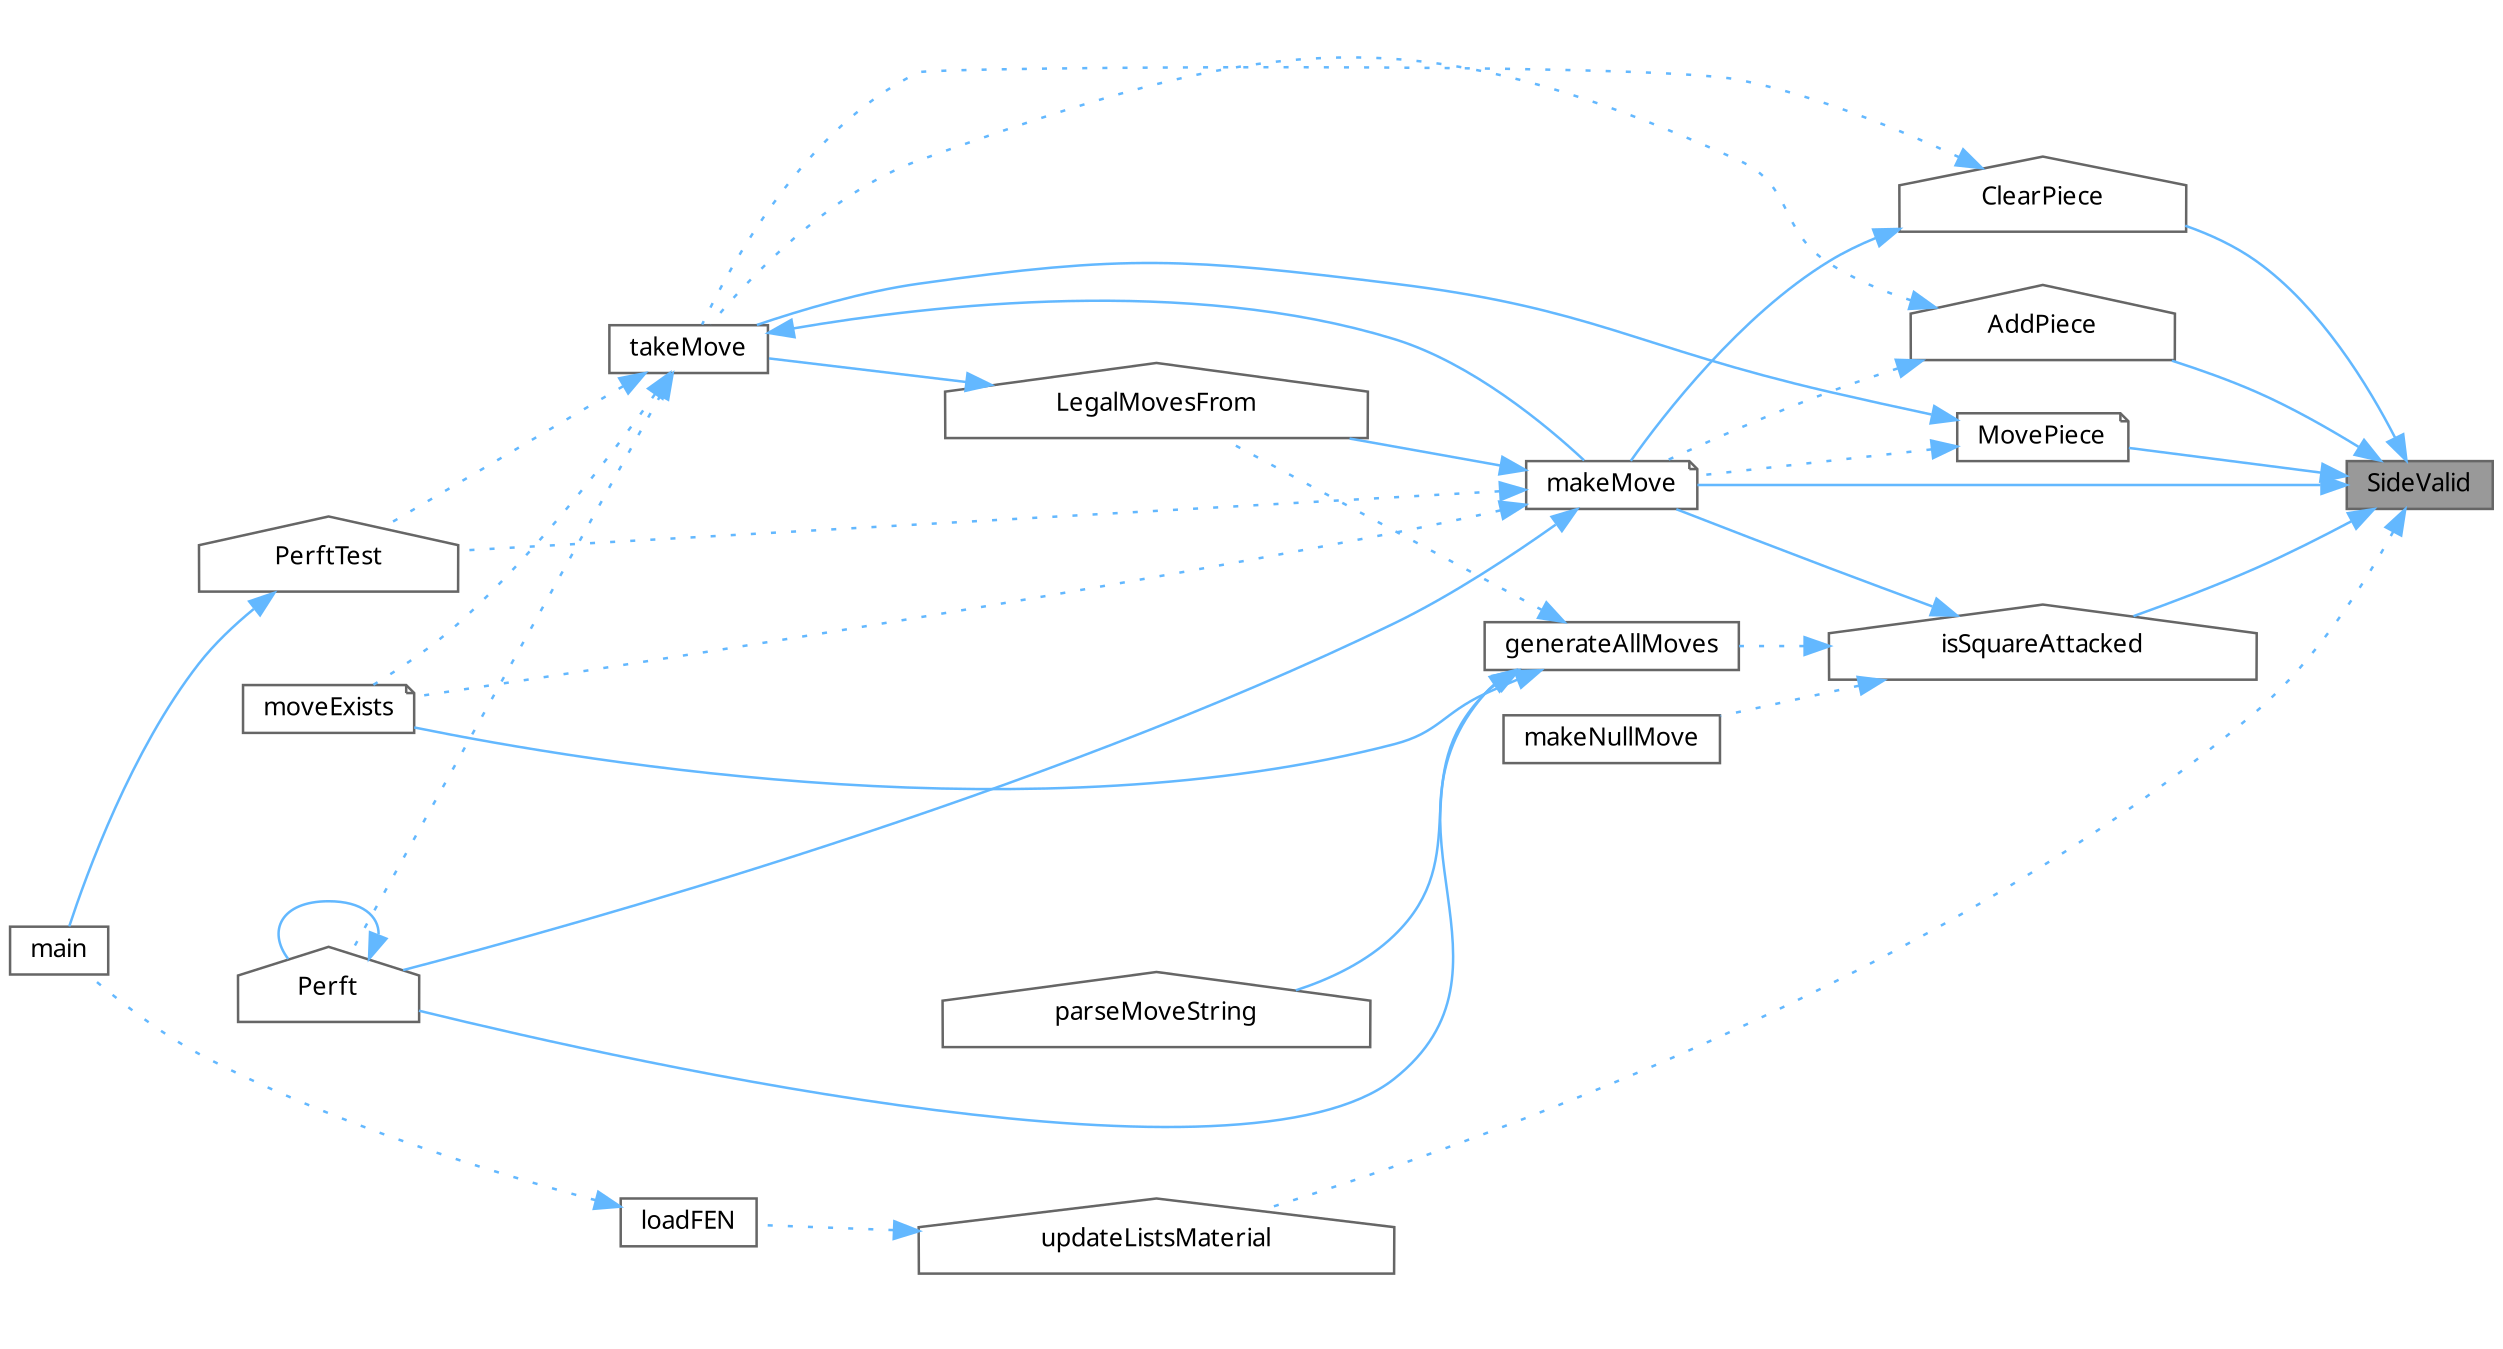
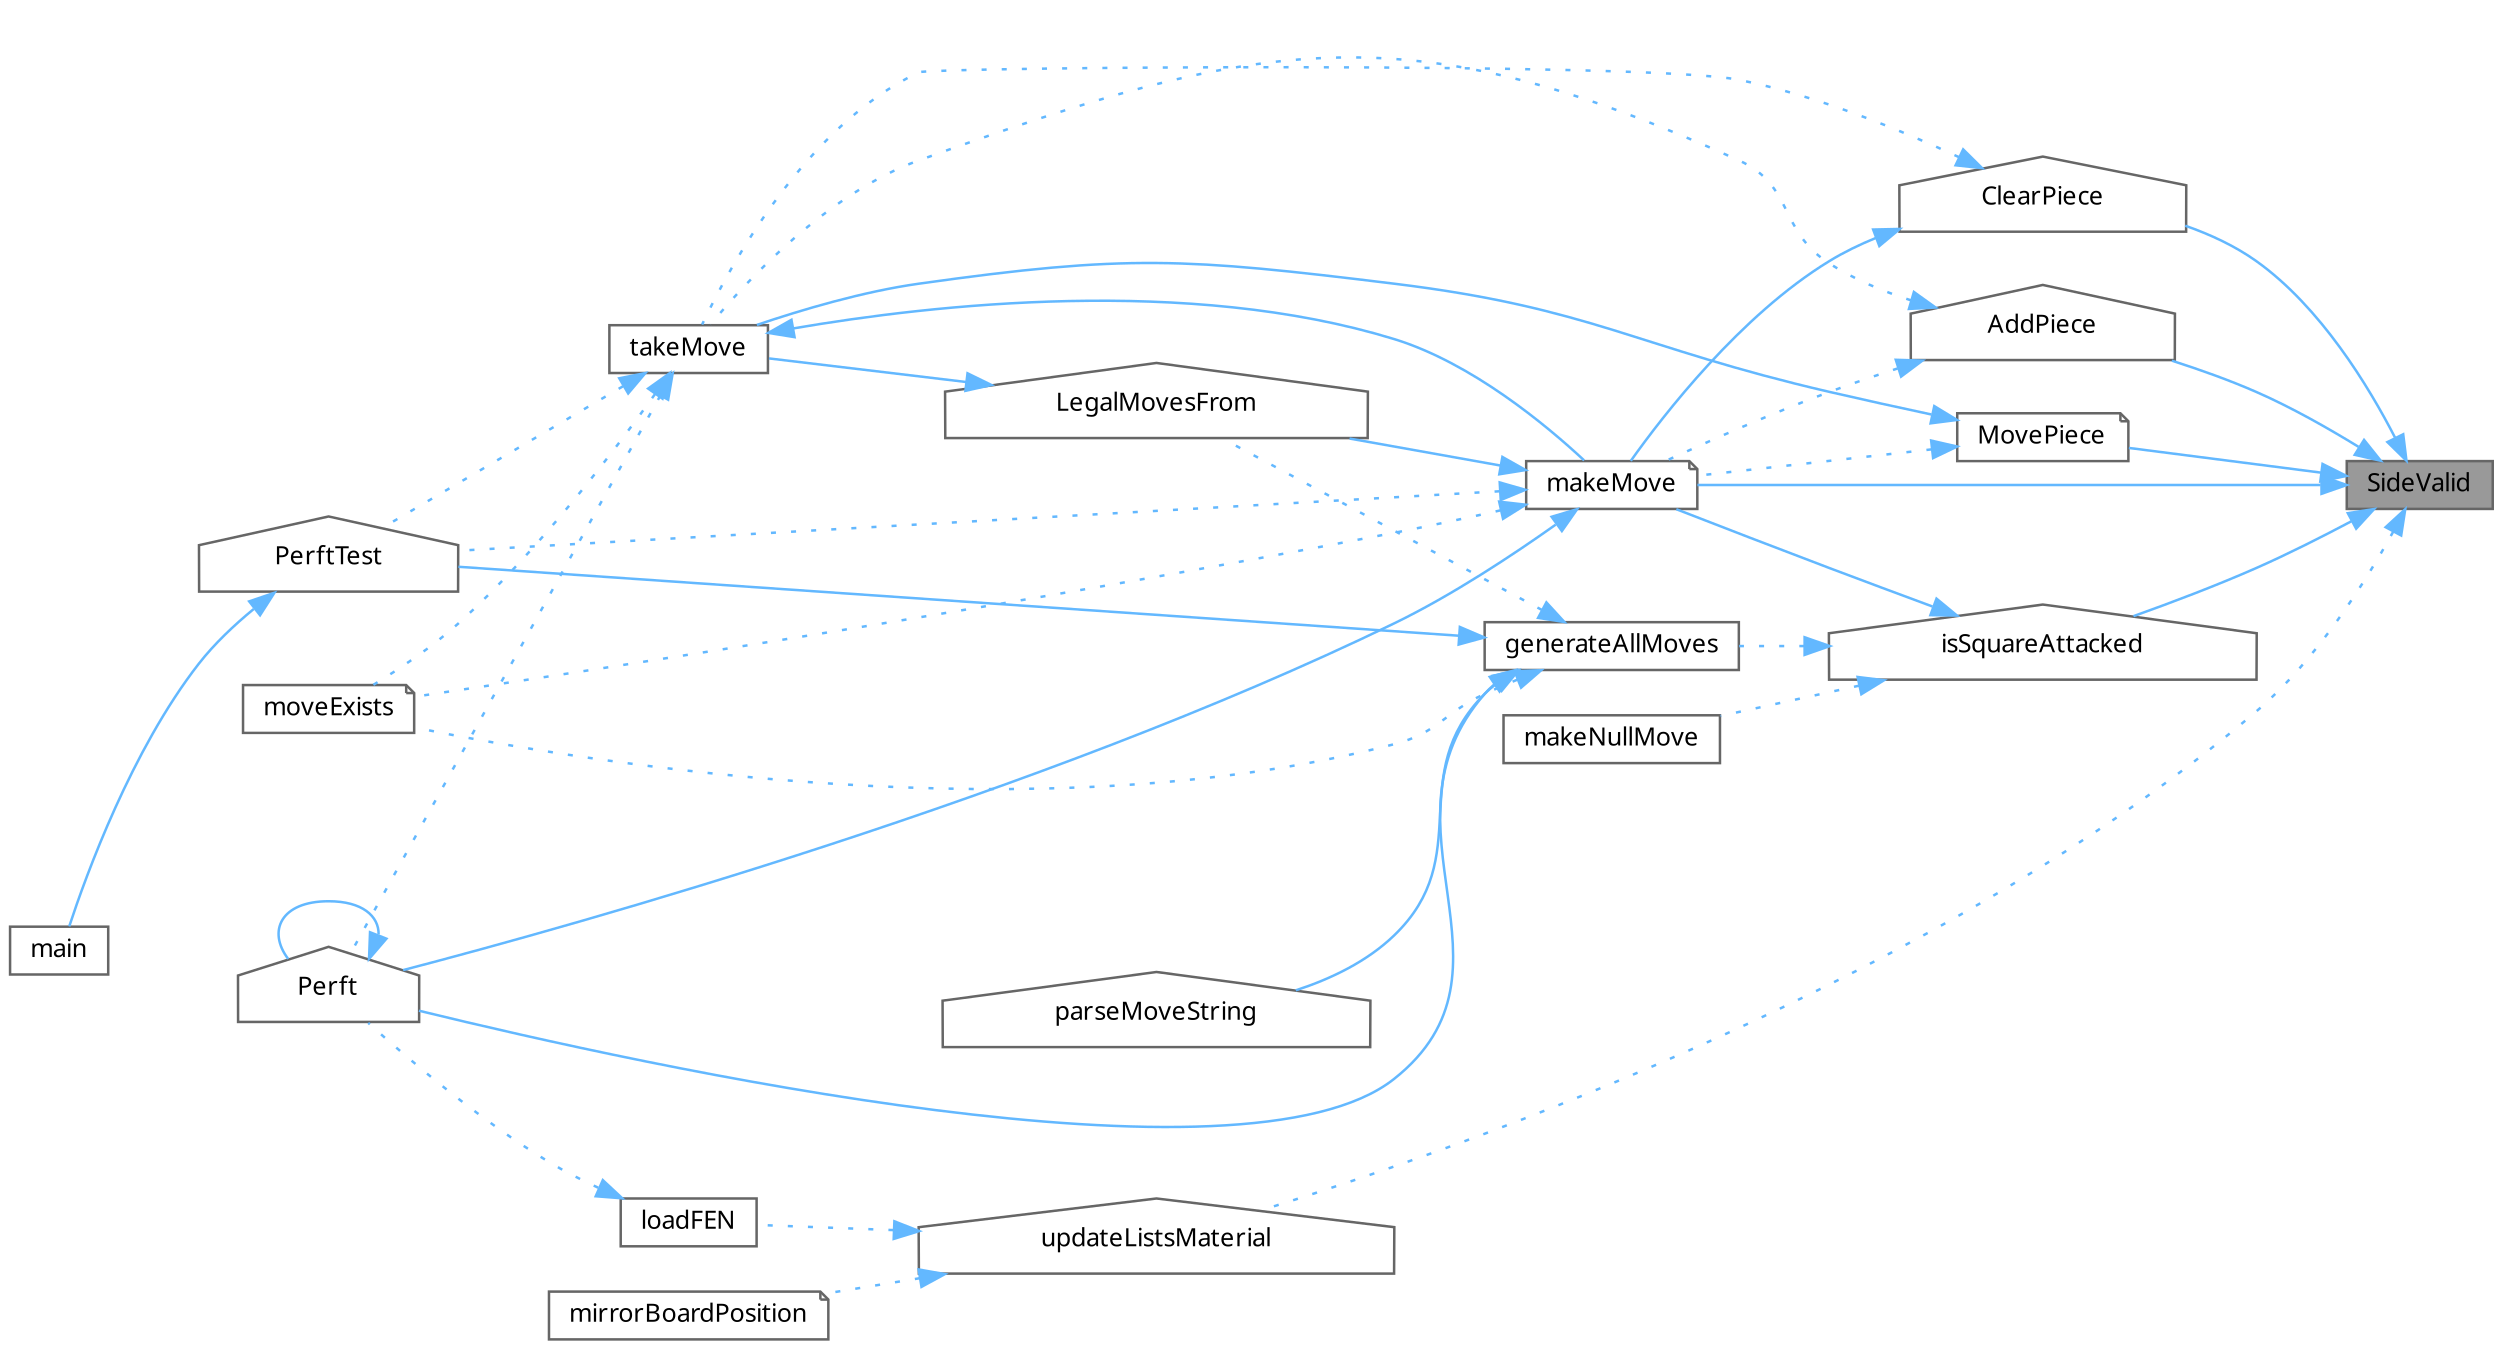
none -> (934, 600)
(946, 788) -> (946, 788)
(330, 1113) -> (478, 1113)
none -> (689, 1316)
